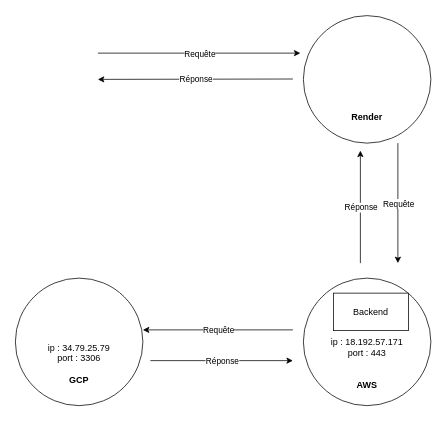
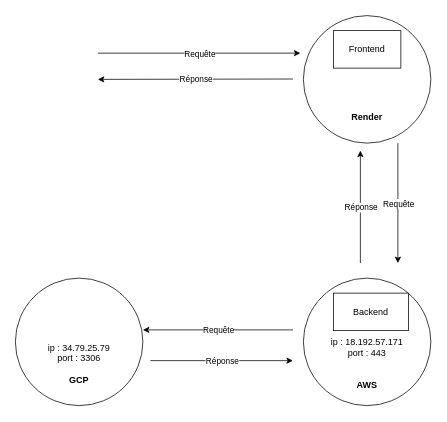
none -> (367, 49)
